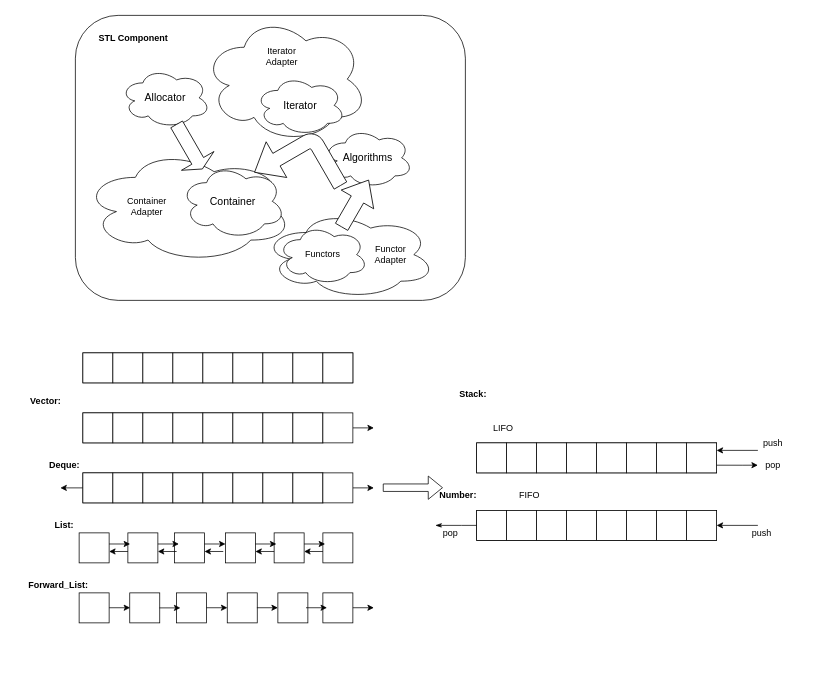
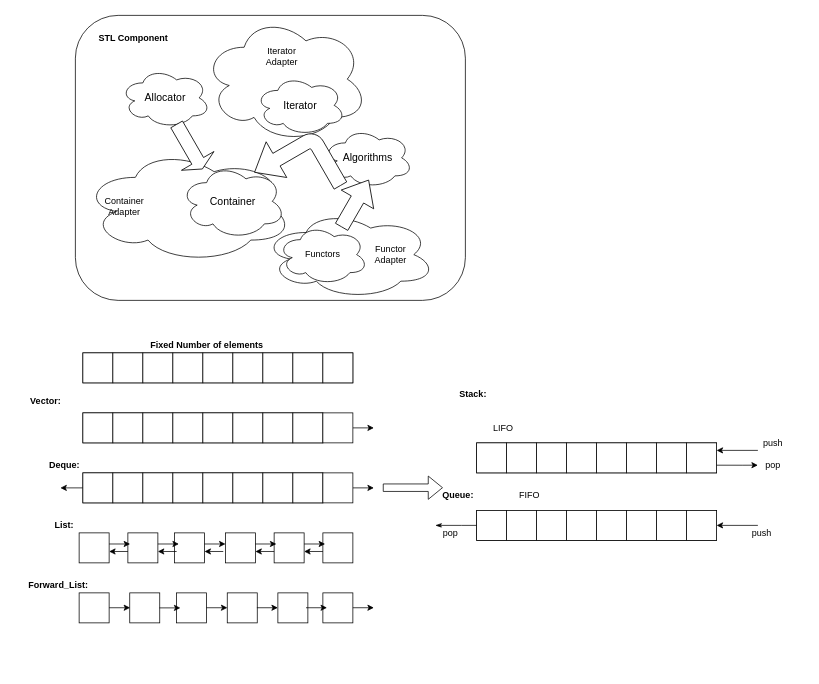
(147, 207) -> (124, 207)
none -> (207, 345)
(458, 495) -> (458, 495)
